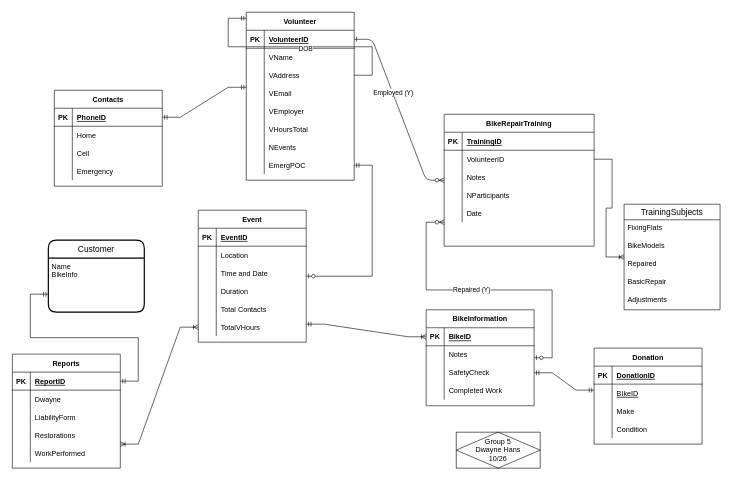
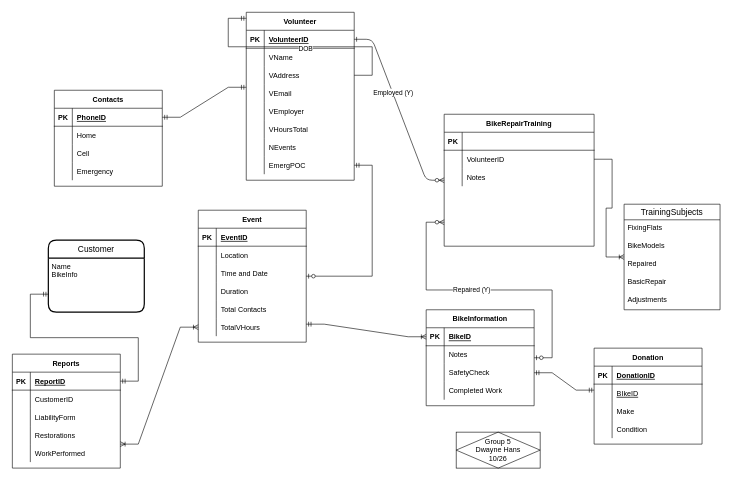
(528, 141) -> none
(528, 195) -> none
(528, 213) -> none
(47, 400) -> (55, 400)
